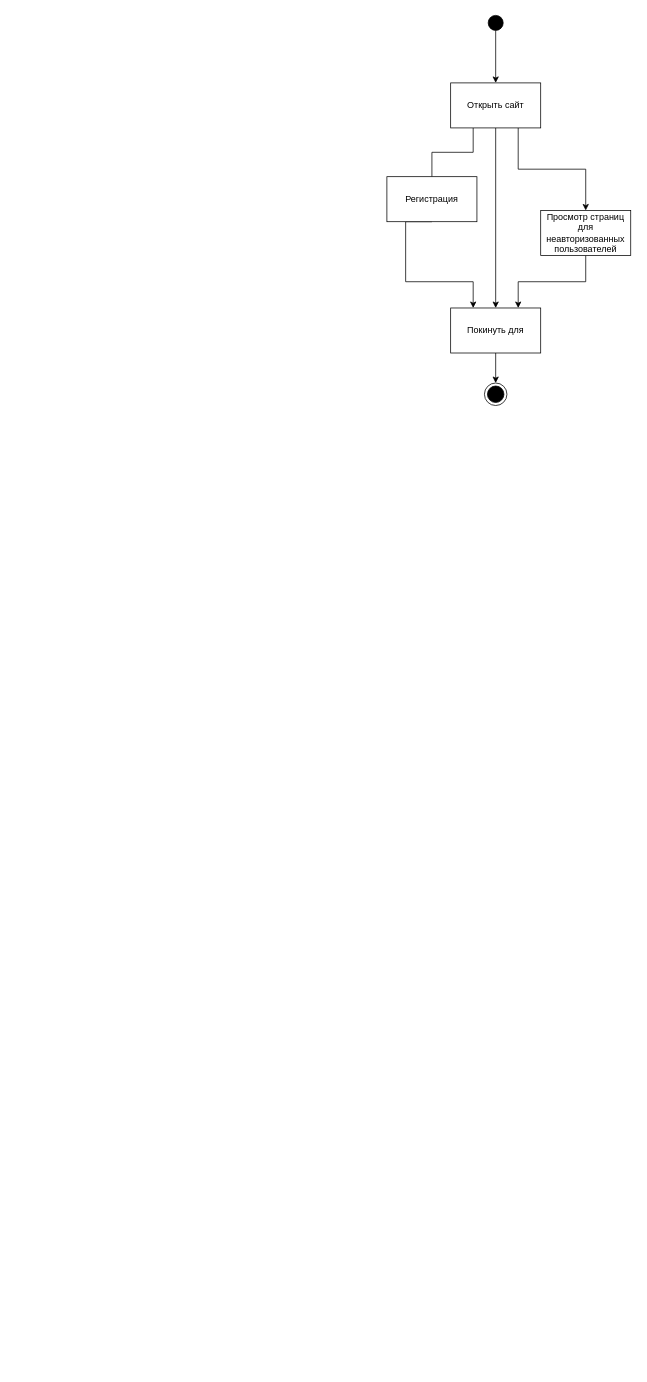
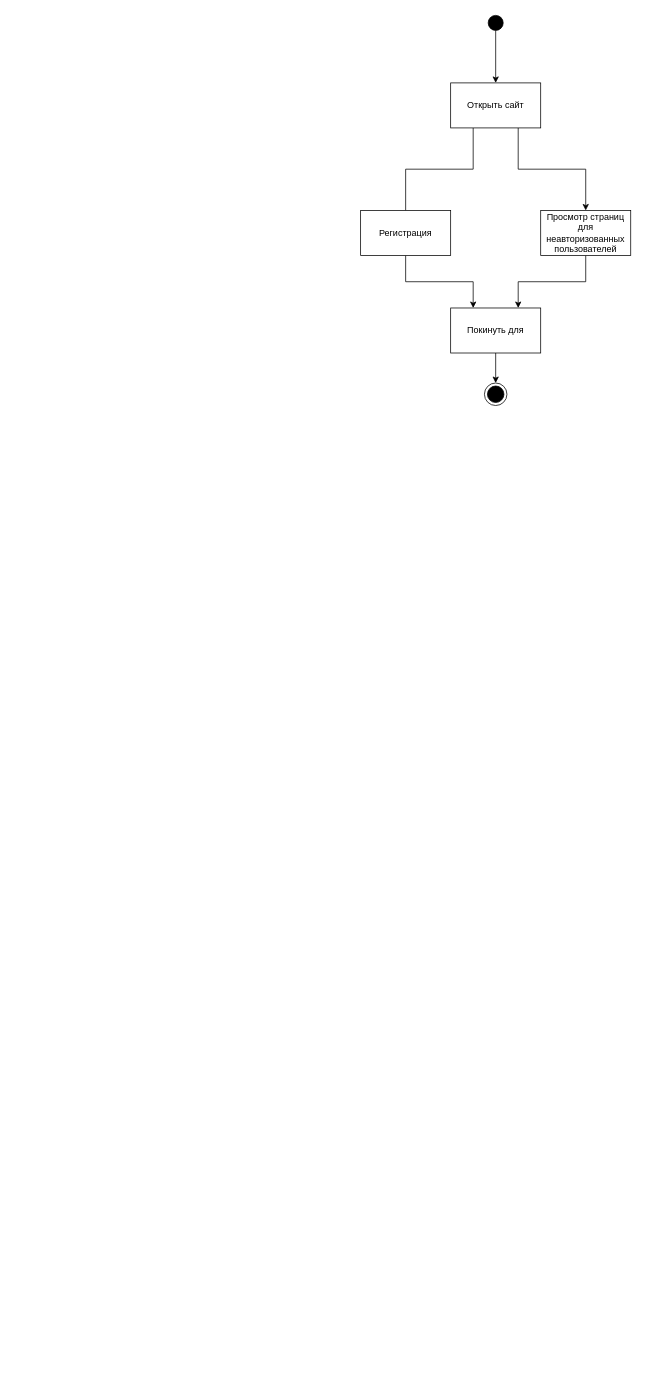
(432, 199) -> (405, 233)
(495, 215) -> none
